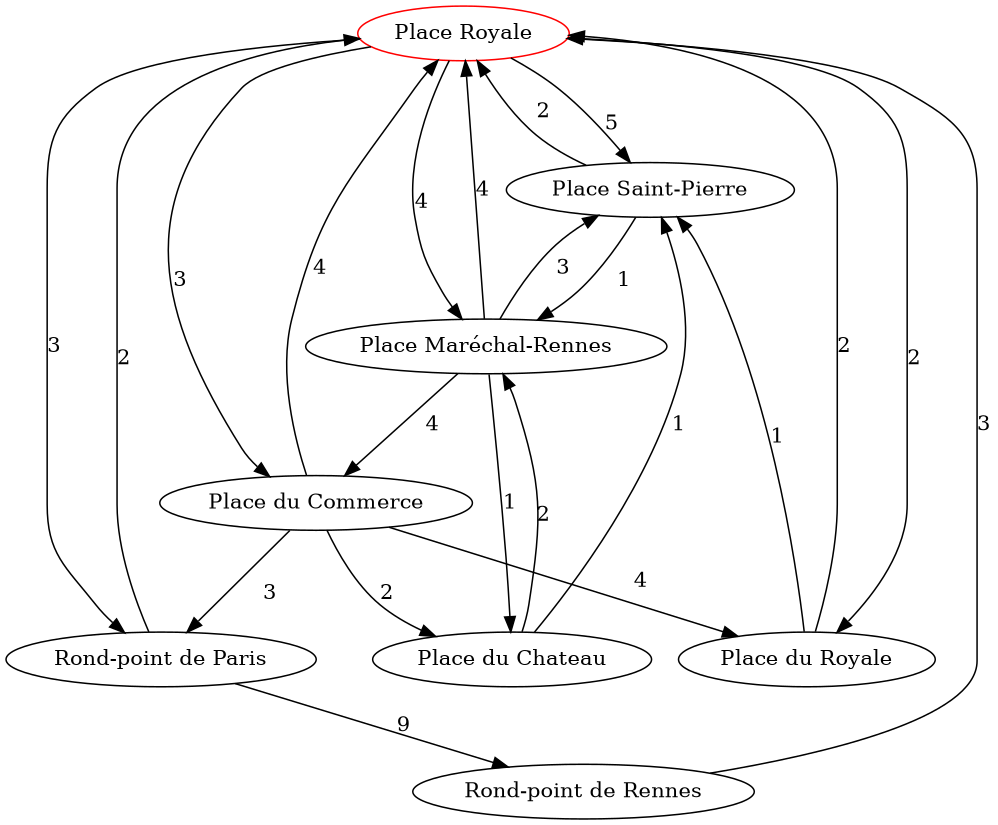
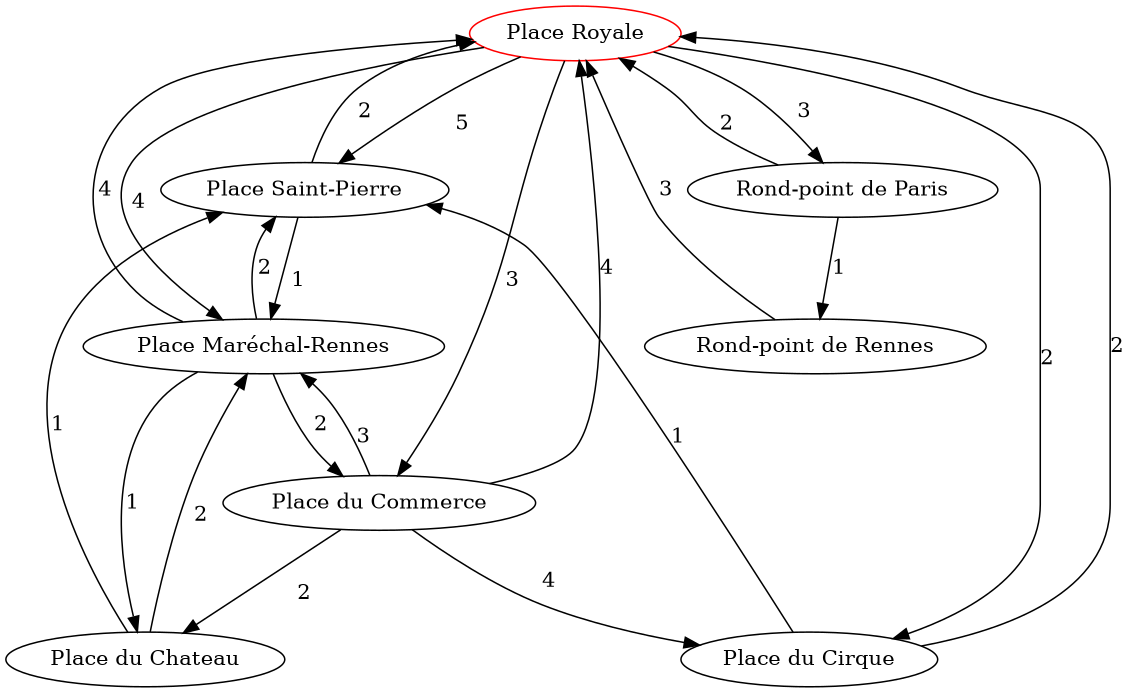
(564, 268) -> (265, 268)
(433, 425) -> (322, 425)
(244, 576) -> (346, 426)
(807, 659) -> (809, 659)
(404, 726) -> (840, 268)
